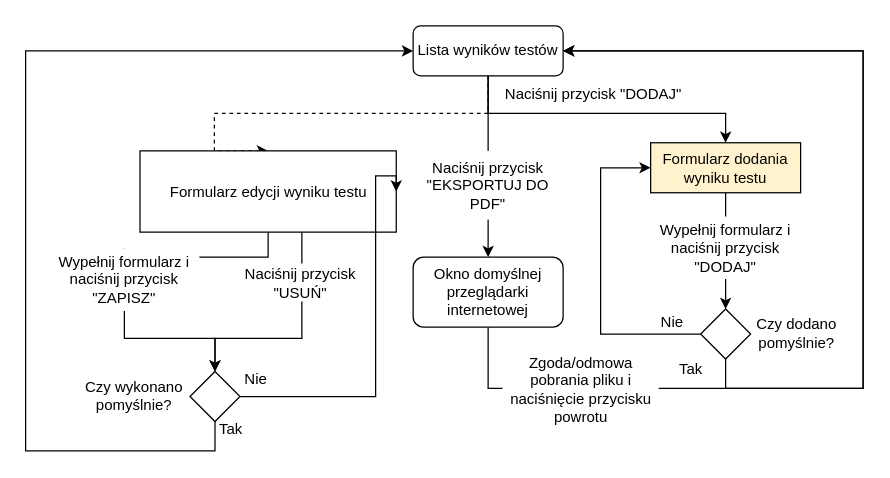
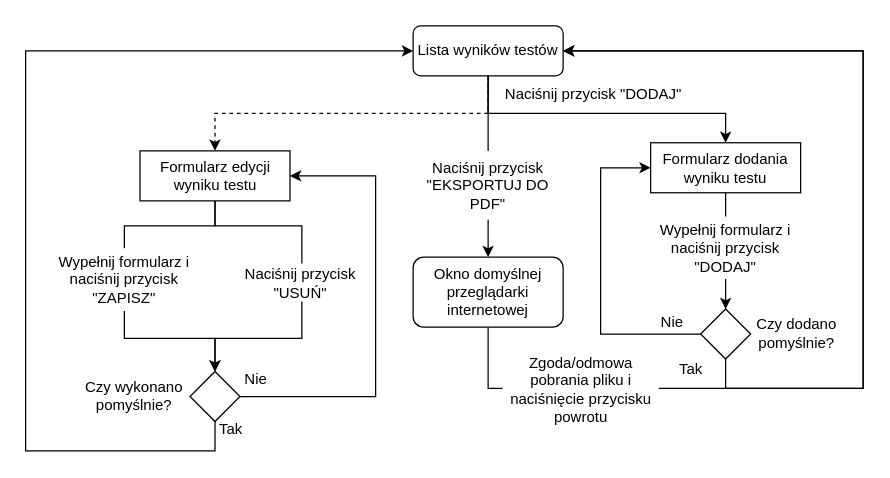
(726, 168) -> (726, 168)
(268, 191) -> (215, 176)
